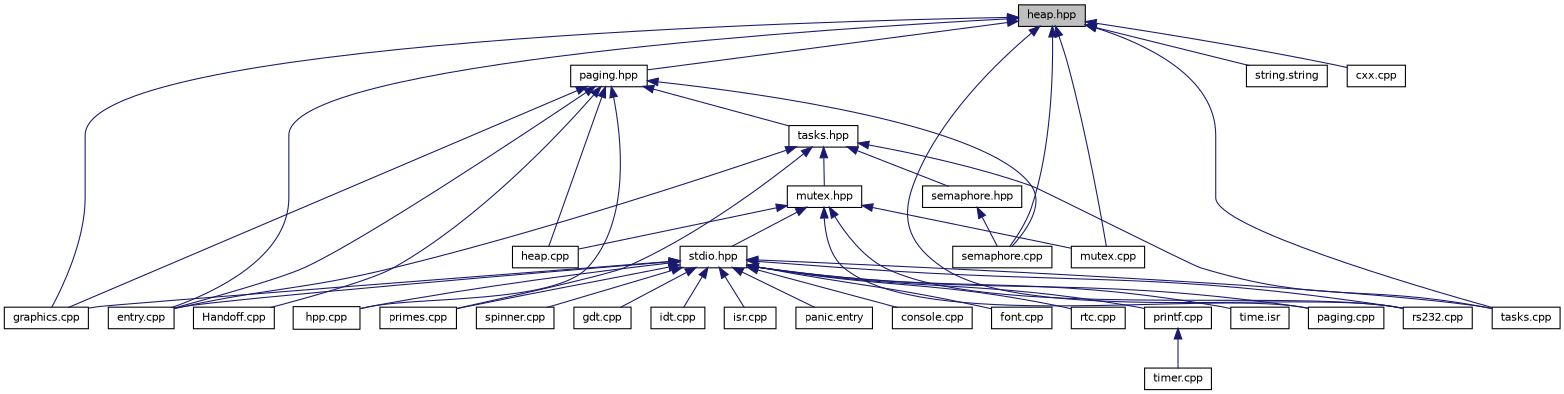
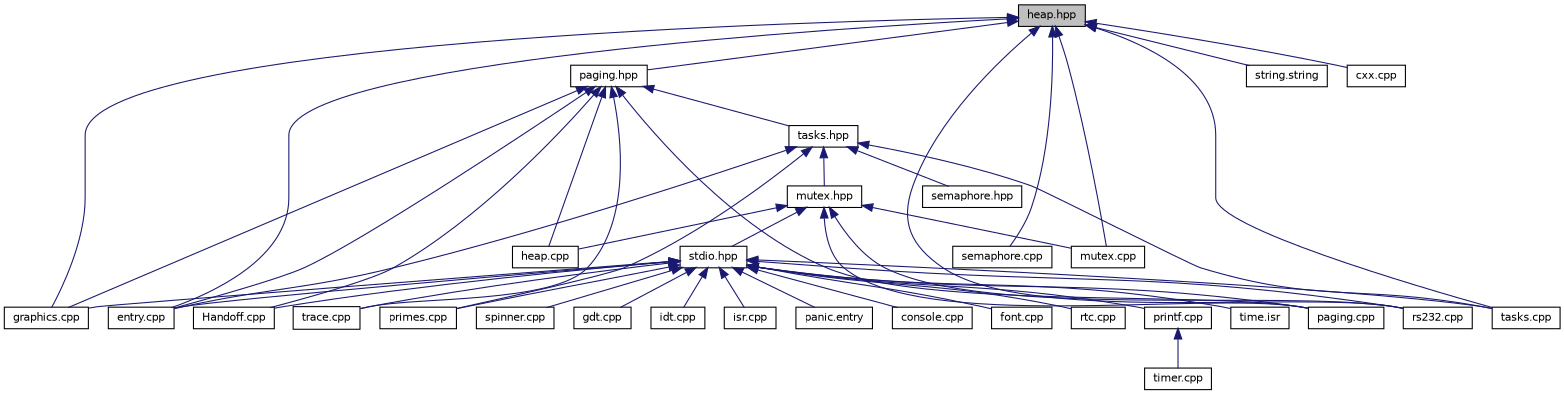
(886, 120) -> (788, 248)
(994, 239) -> none
none -> (471, 282)
(327, 318) -> (327, 318)
